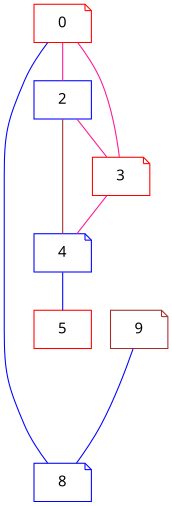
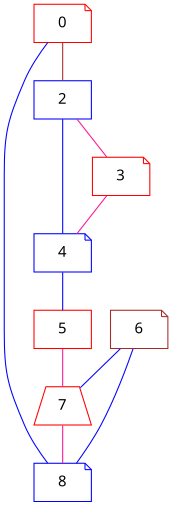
(63, 62) -> (63, 62)
(107, 97) -> none
(63, 176) -> (63, 176)
(139, 329) -> (139, 329)
none -> (63, 406)
